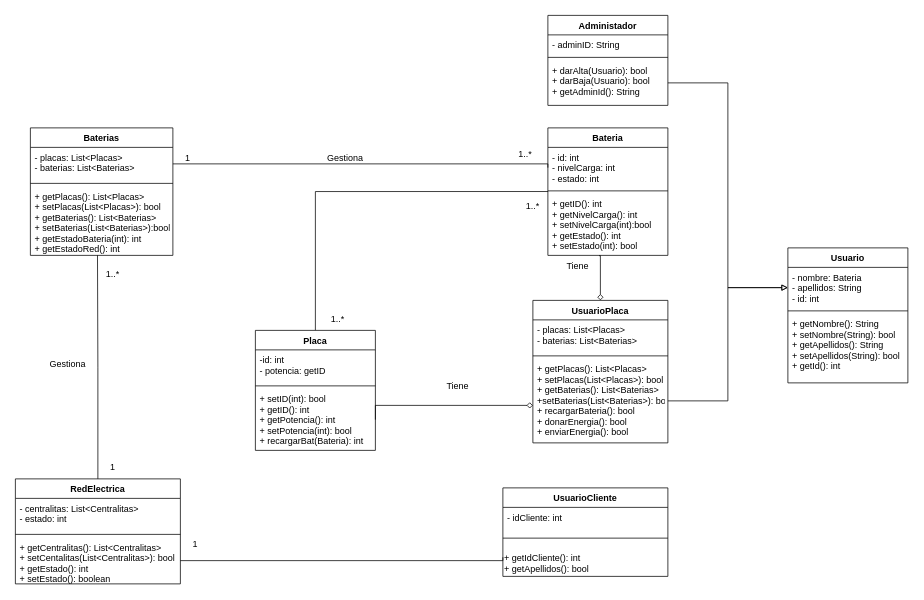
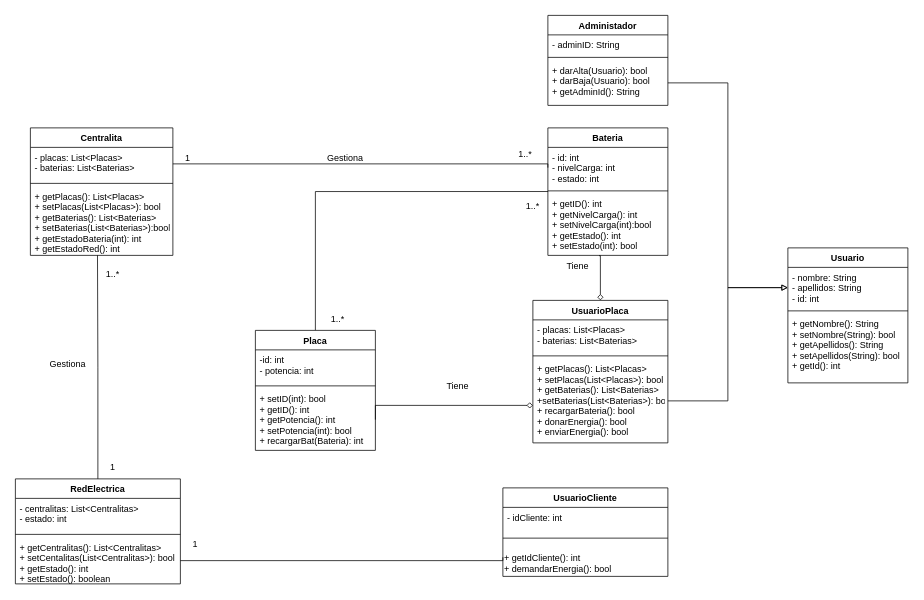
(101, 138) -> (101, 138)
(830, 278) -> (828, 278)
(275, 360) -> (275, 360)
(552, 564) -> (562, 564)
